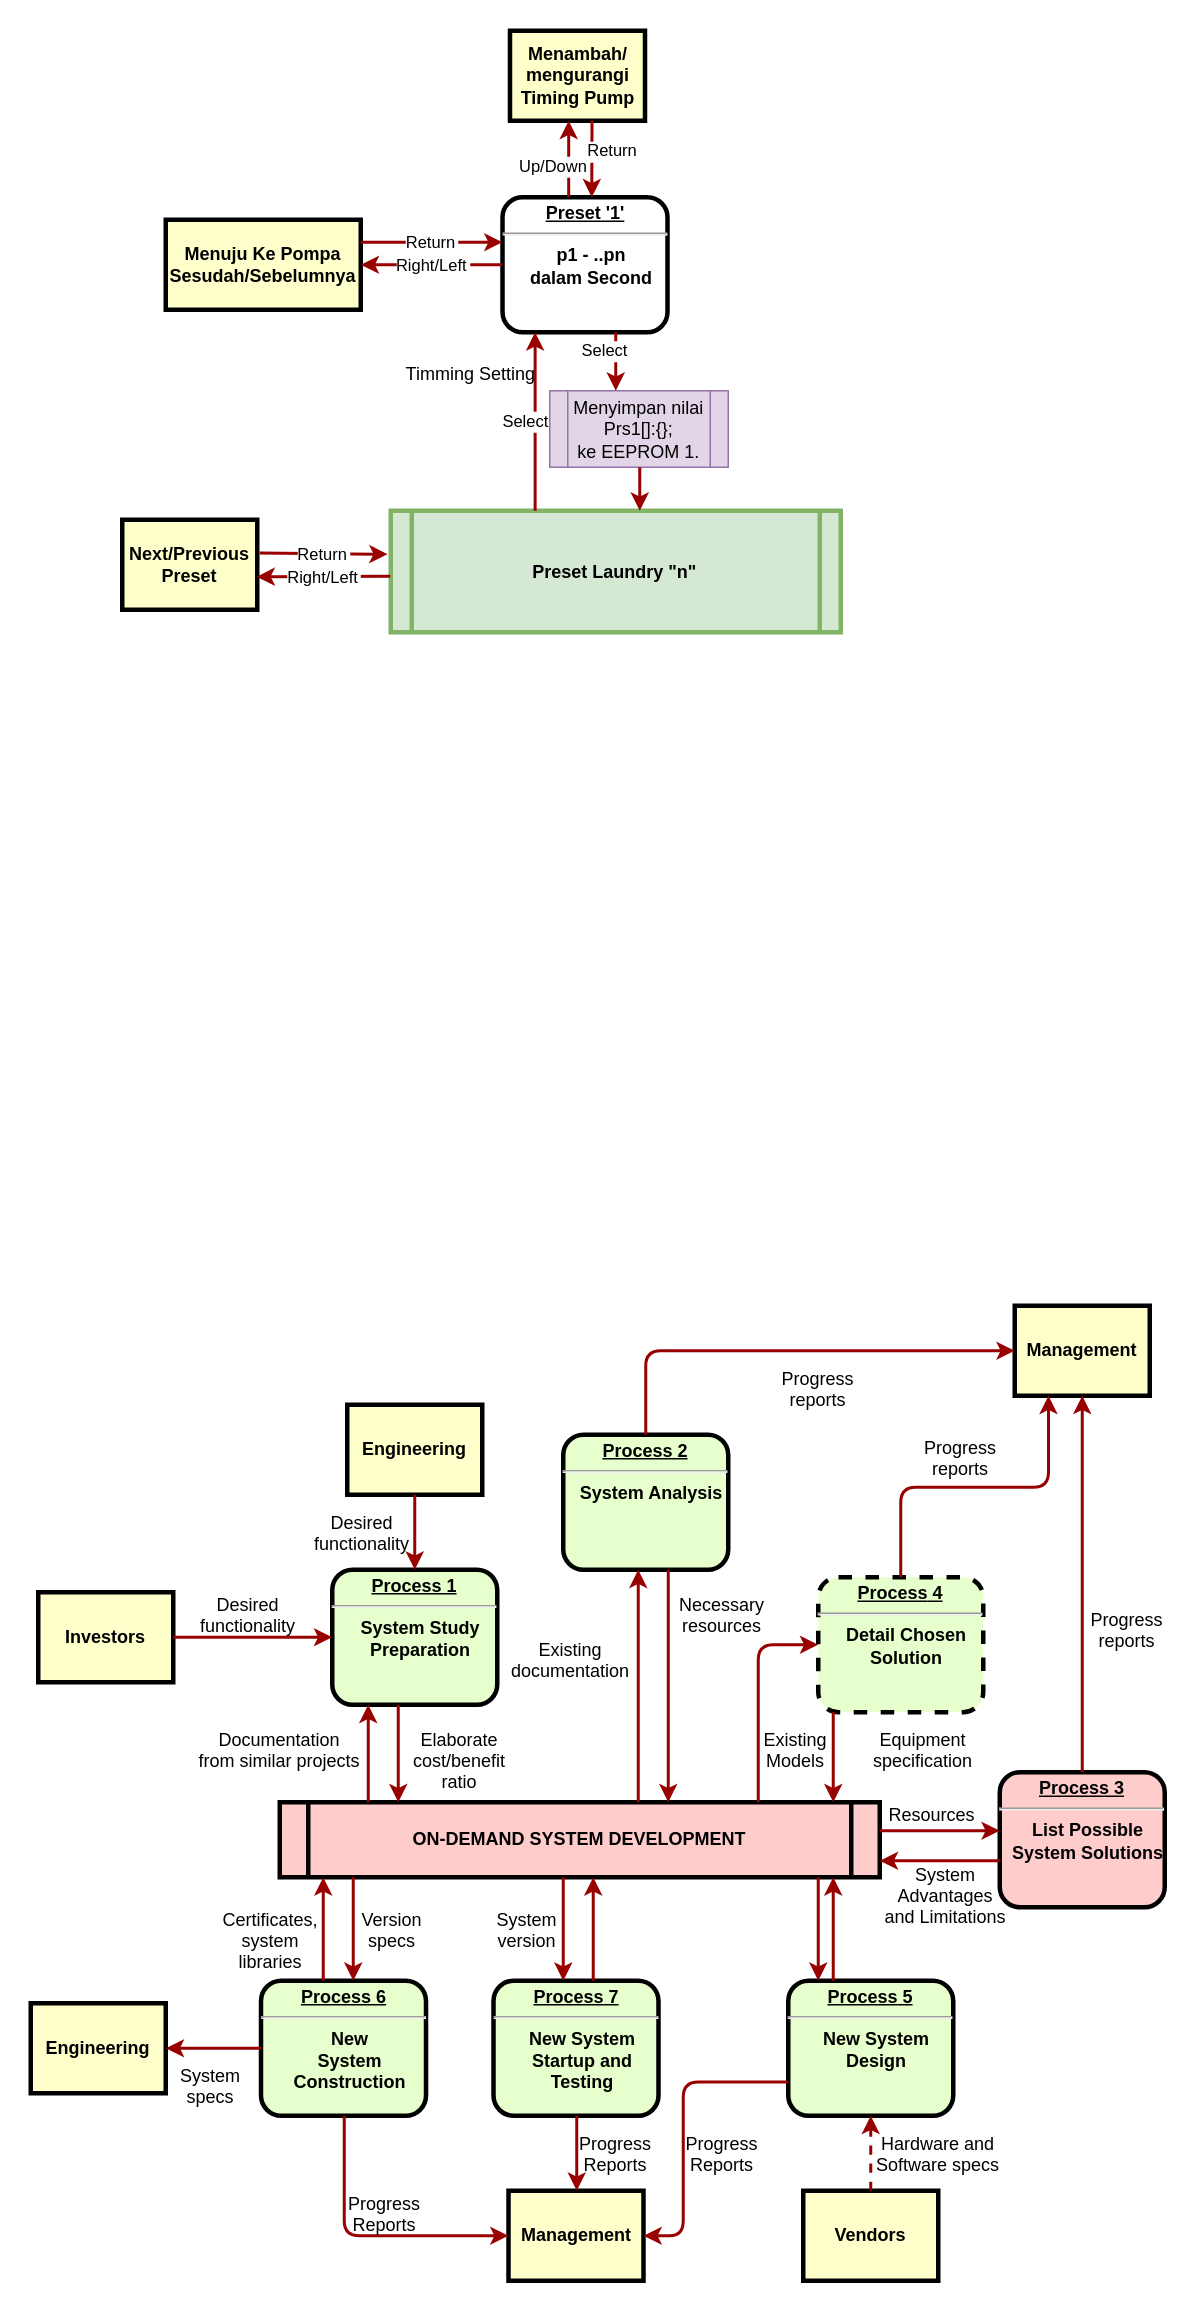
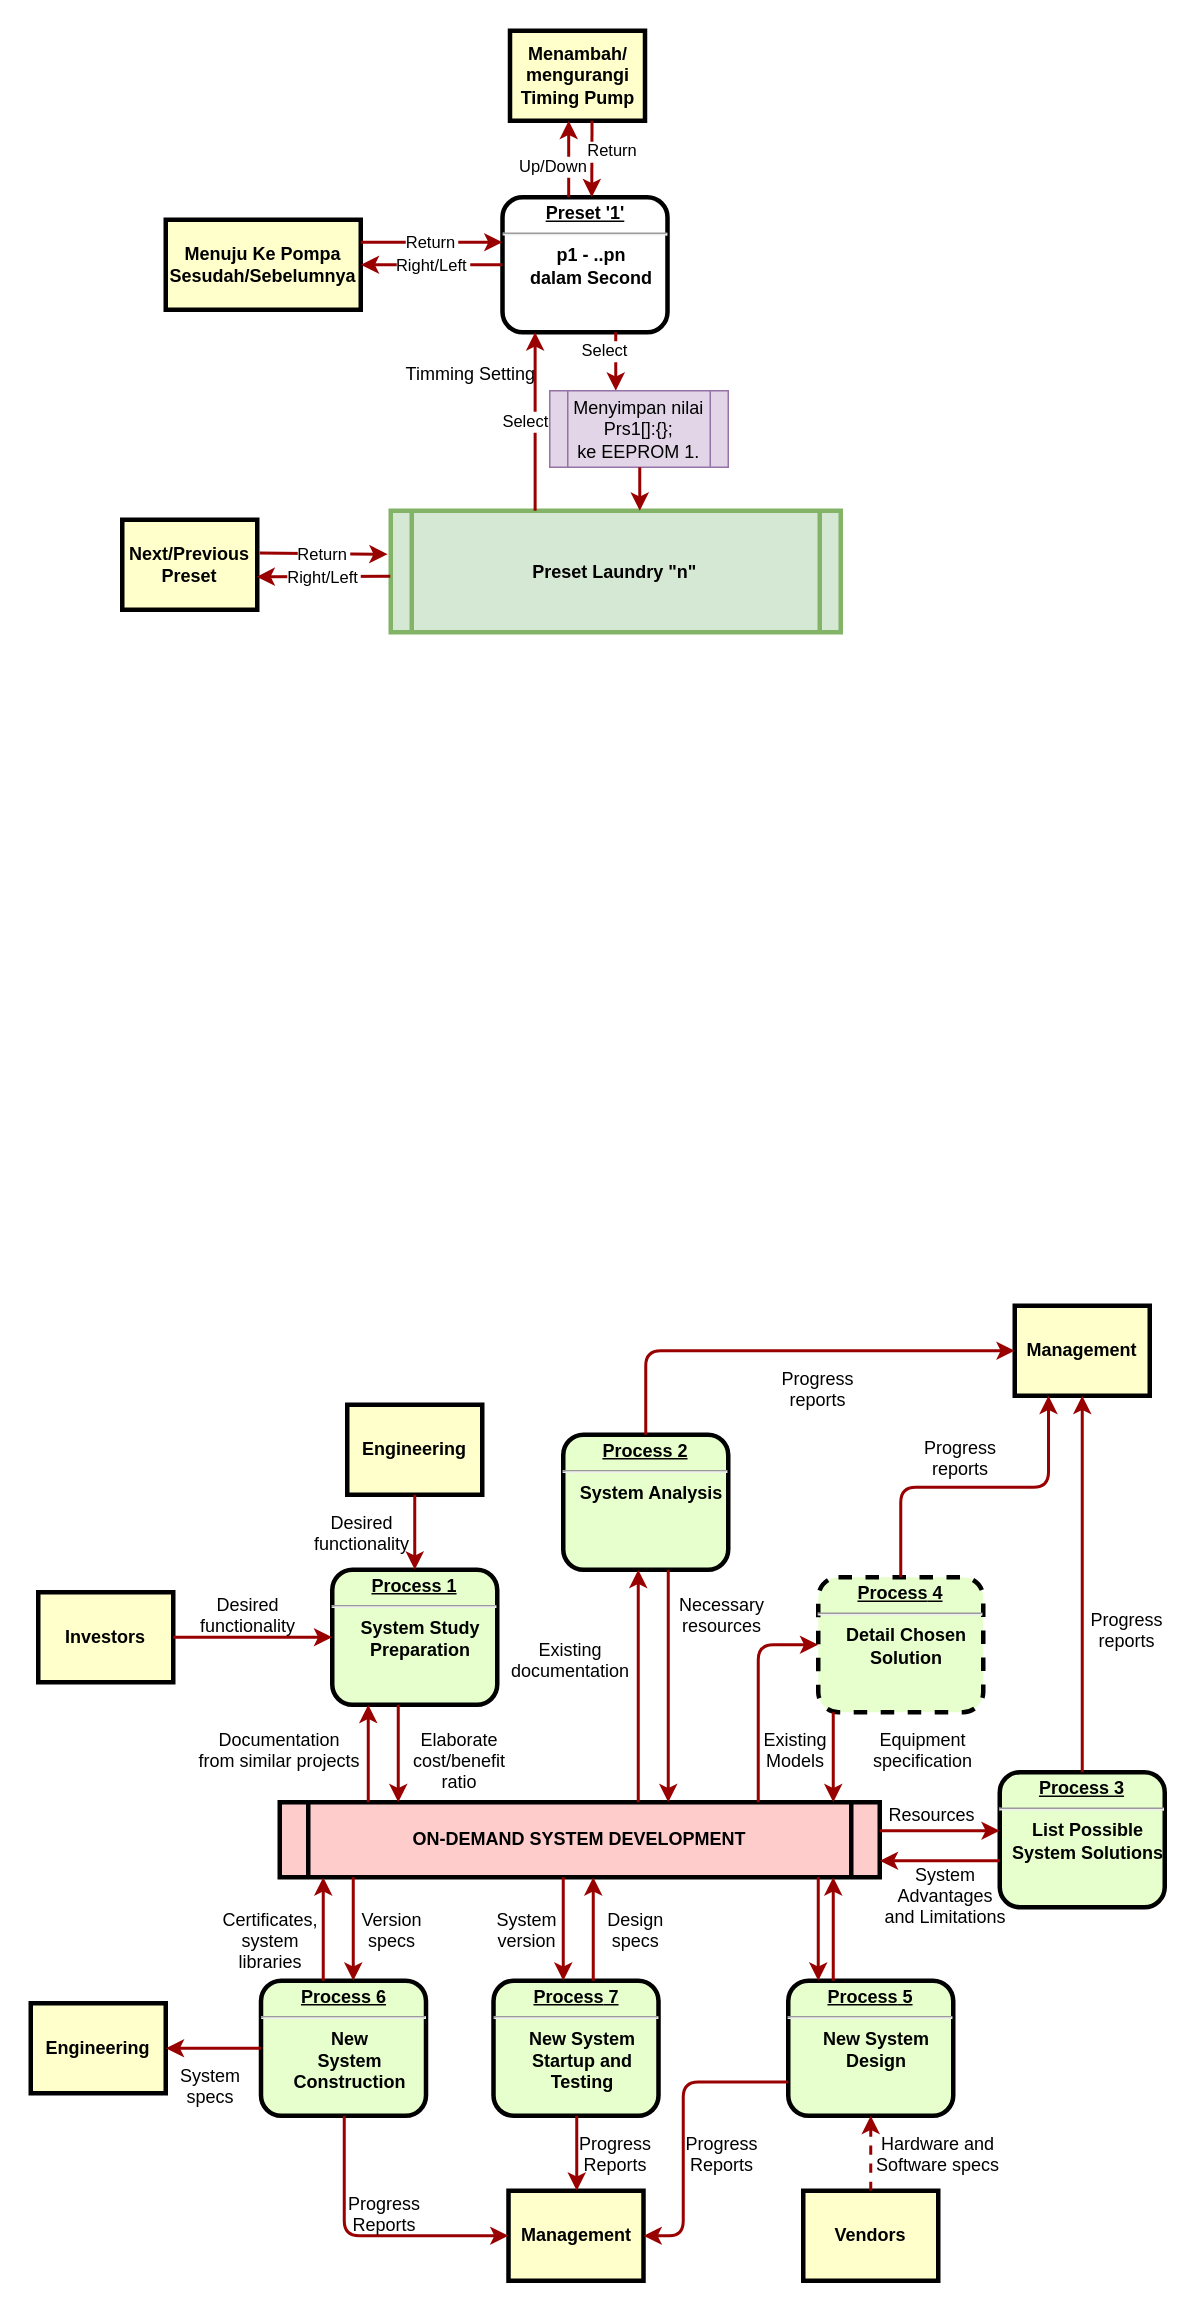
(1082, 1840) -> (1082, 1840)
none -> (636, 1922)
